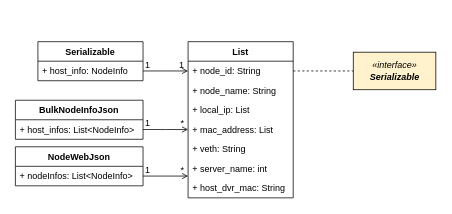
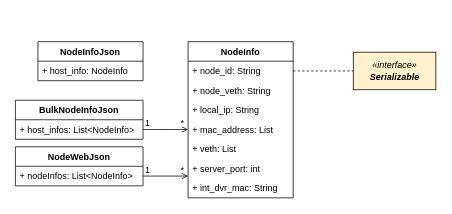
(90, 52) -> (90, 52)
(240, 52) -> (240, 52)
(164, 71) -> none
(235, 91) -> (235, 91)
(224, 110) -> (229, 110)
(223, 149) -> (218, 149)
(233, 169) -> (233, 169)
(243, 188) -> (239, 188)
